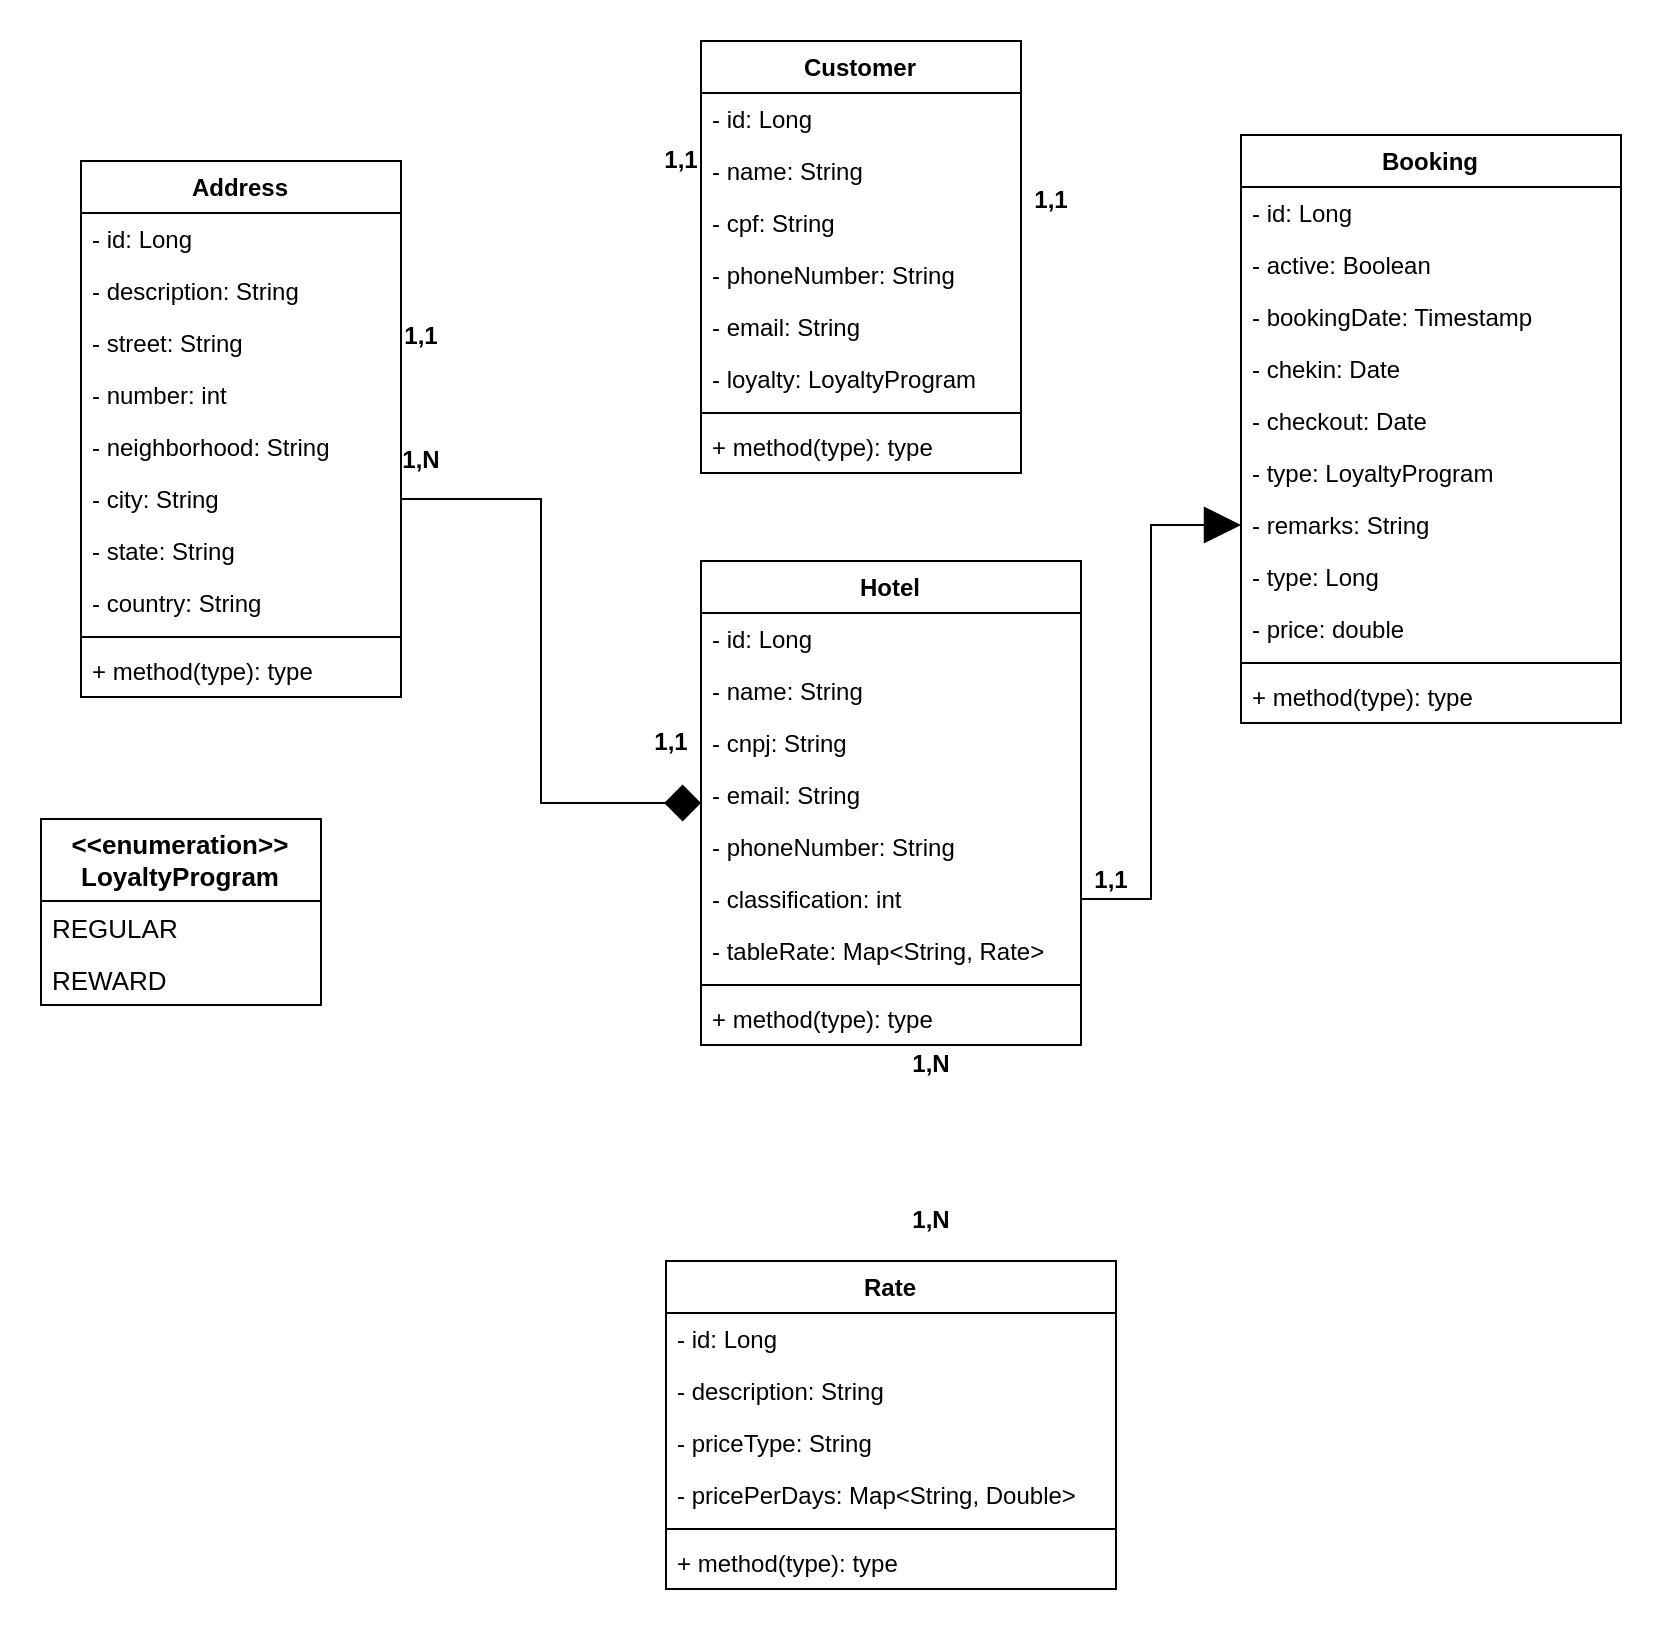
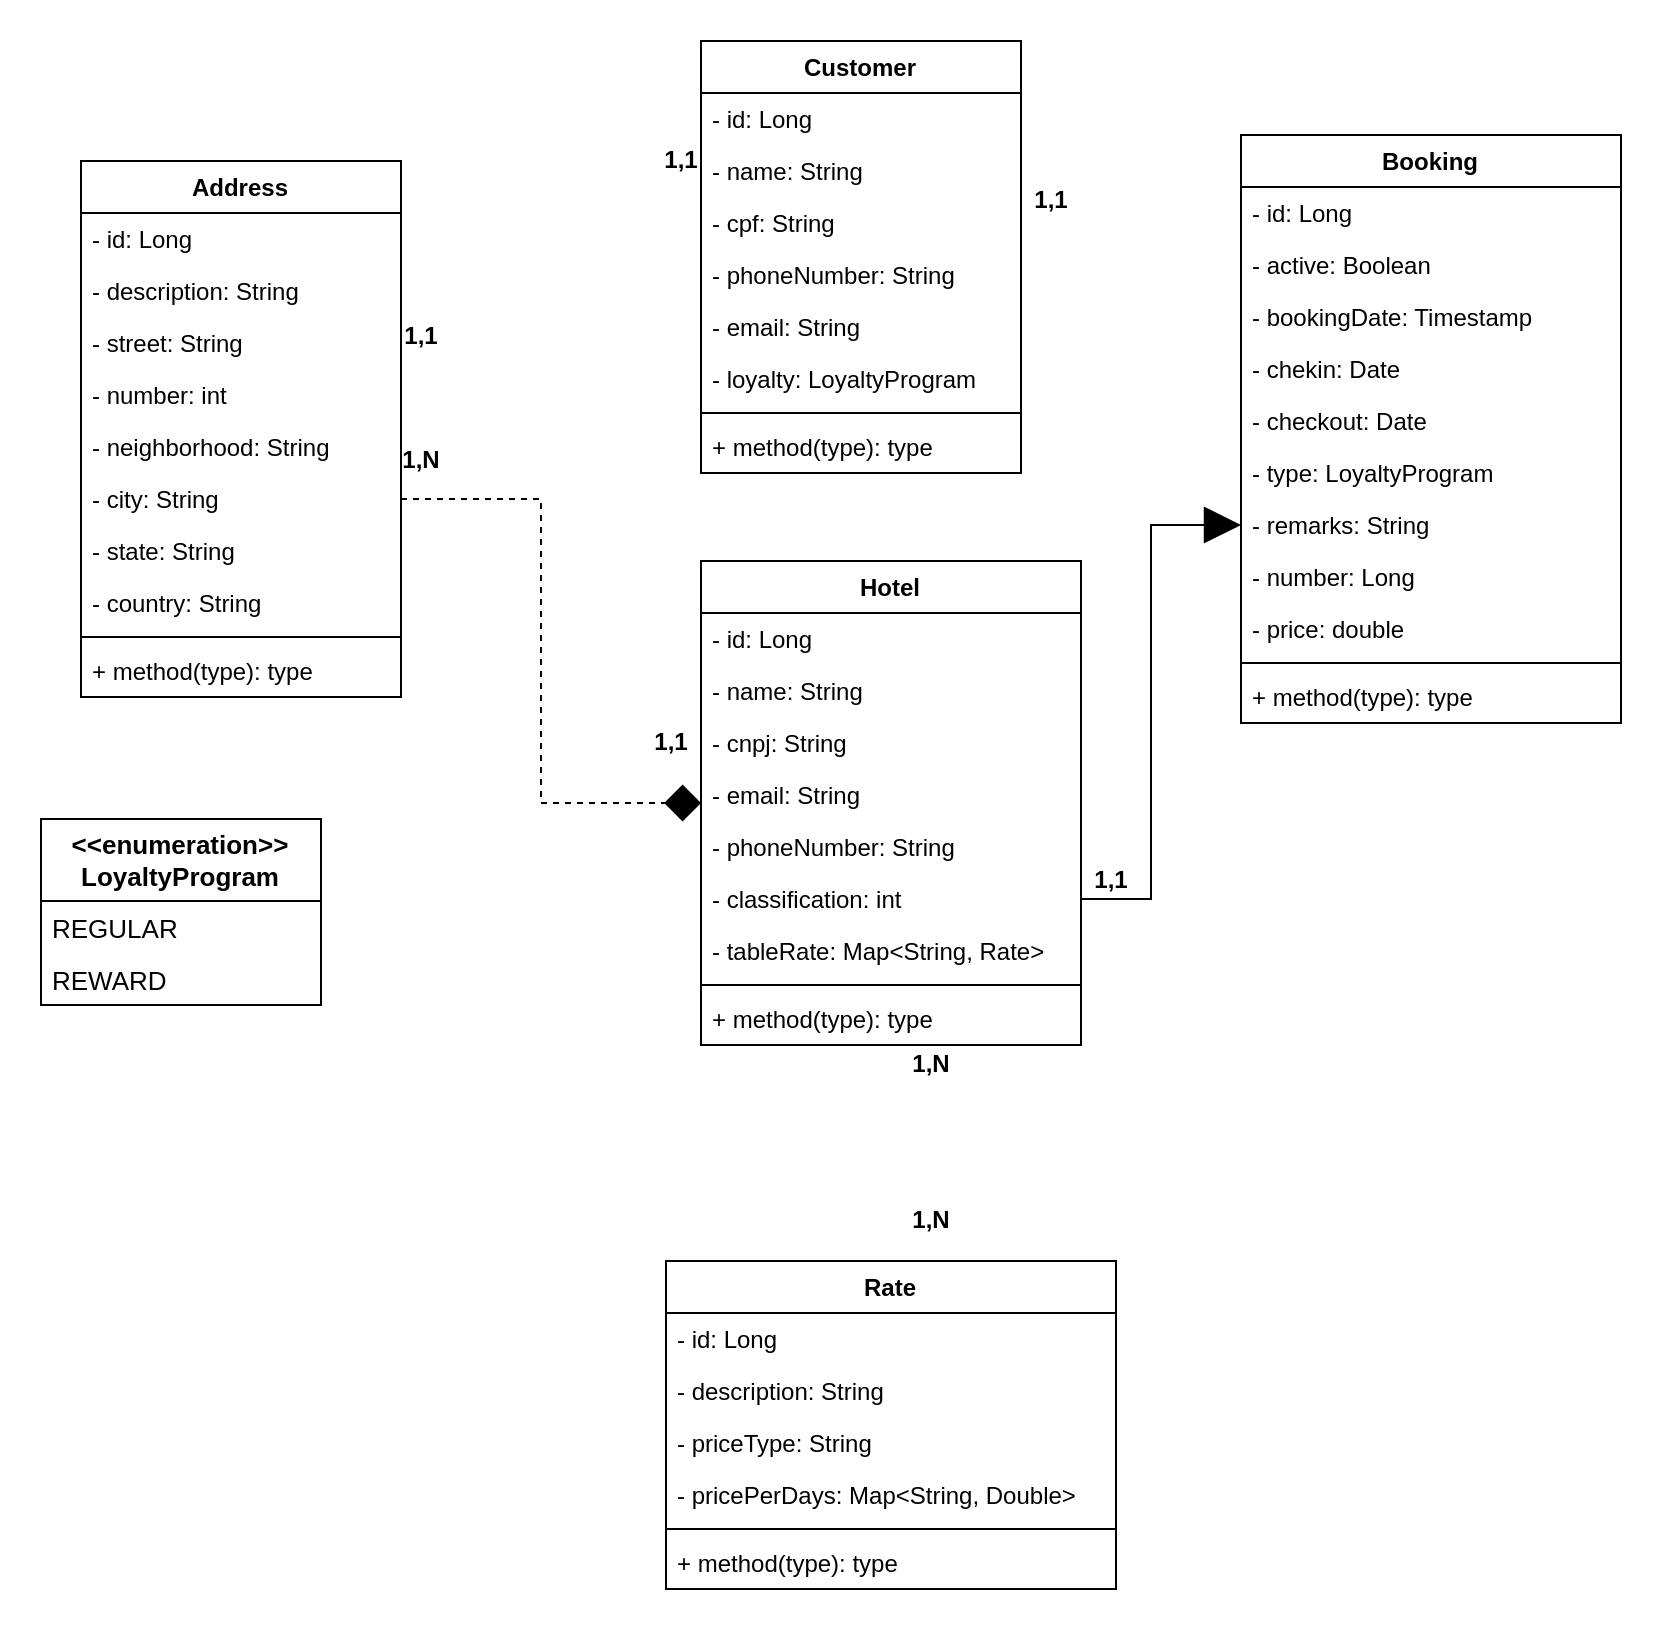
(1323, 578) -> (1337, 578)
(541, 643) -> (541, 643)
